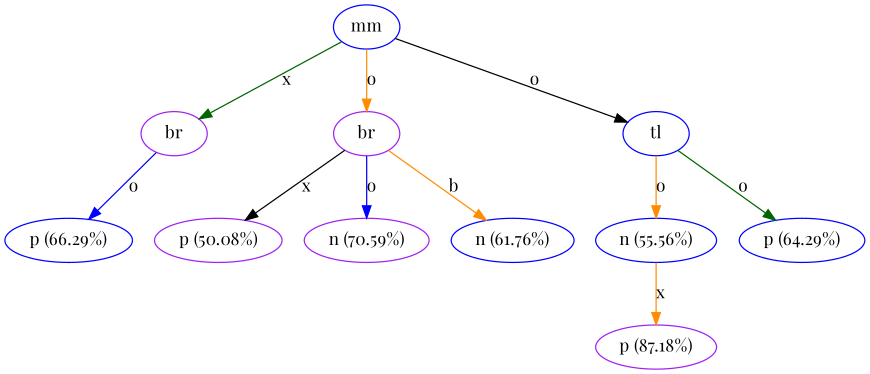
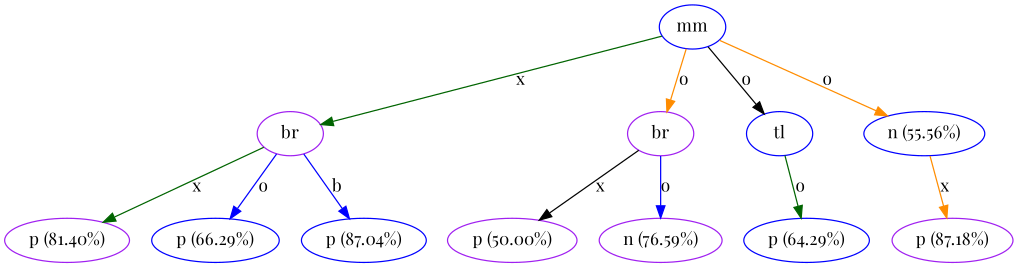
(656, 181) -> (798, 76)
none -> (67, 240)
(218, 240) -> (512, 240)
none -> (364, 240)
(367, 240) -> (661, 240)
(513, 240) -> none
